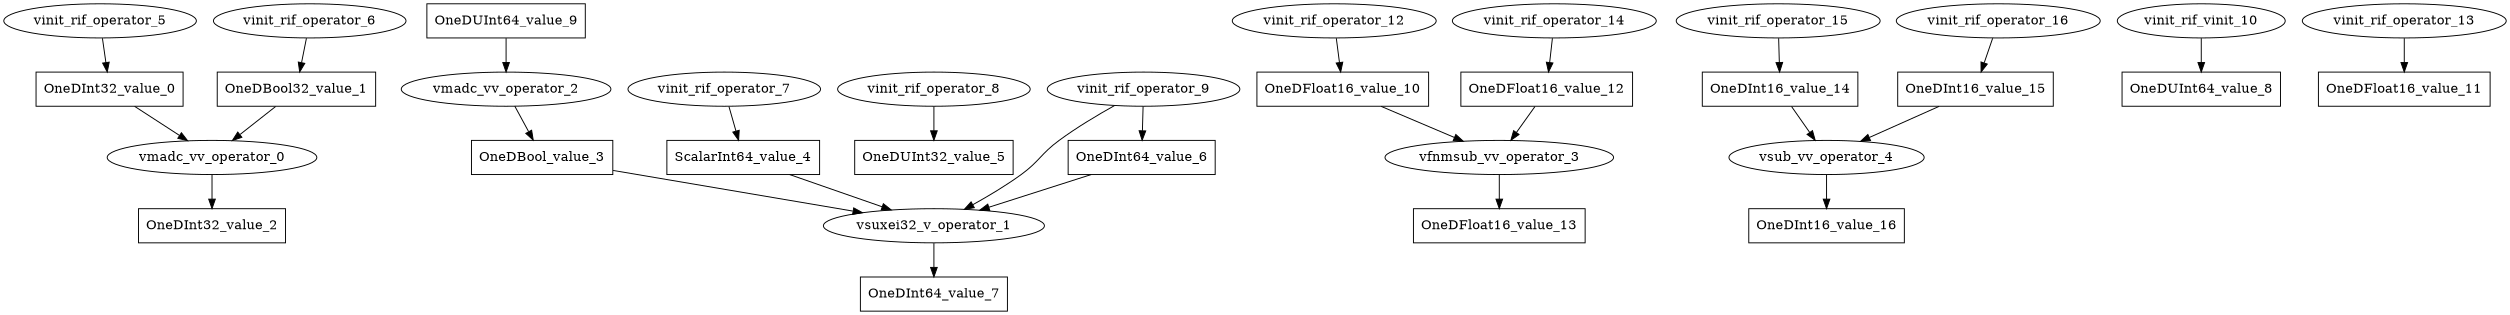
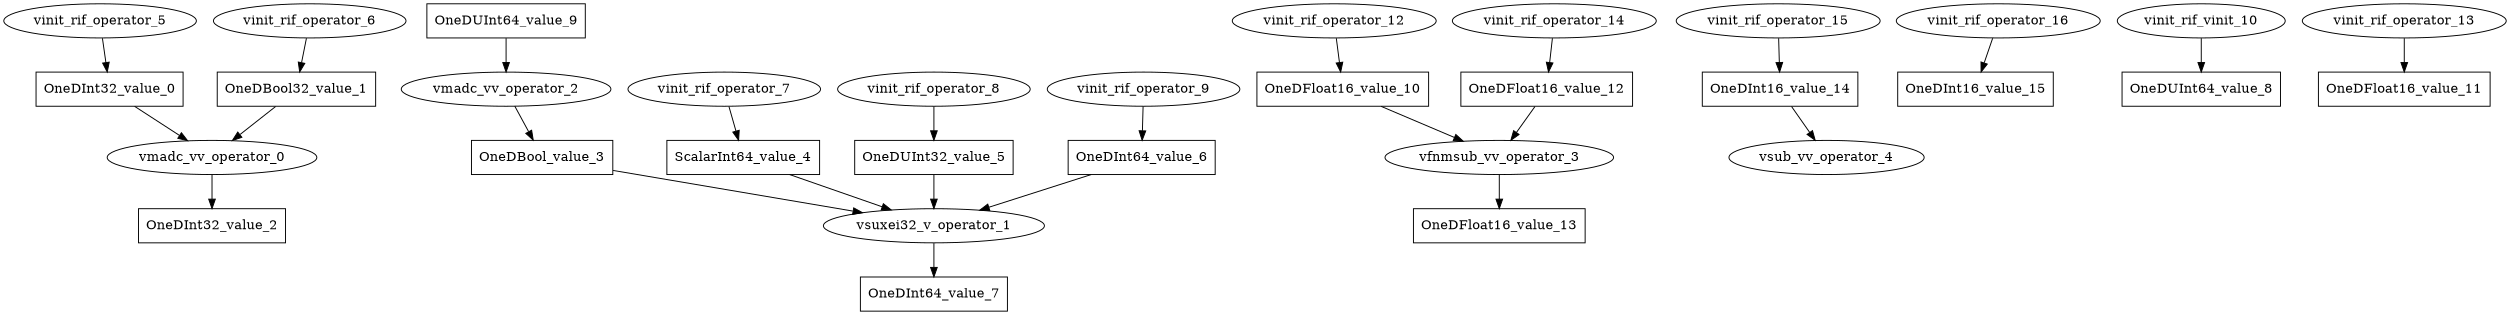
(1904, 122) -> none
(1043, 154) -> (934, 187)
(1827, 226) -> none
